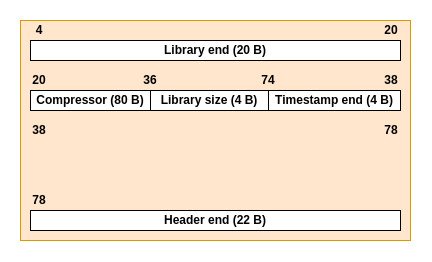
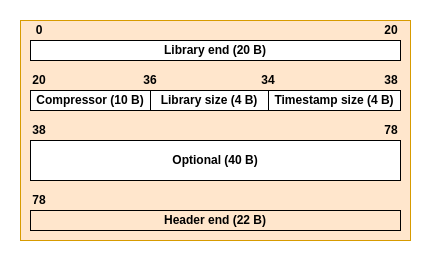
(40, 31) -> (40, 31)
(269, 81) -> (269, 81)
(91, 101) -> (91, 101)
(335, 101) -> (335, 101)
none -> (216, 161)
(216, 221) -> (216, 221)
